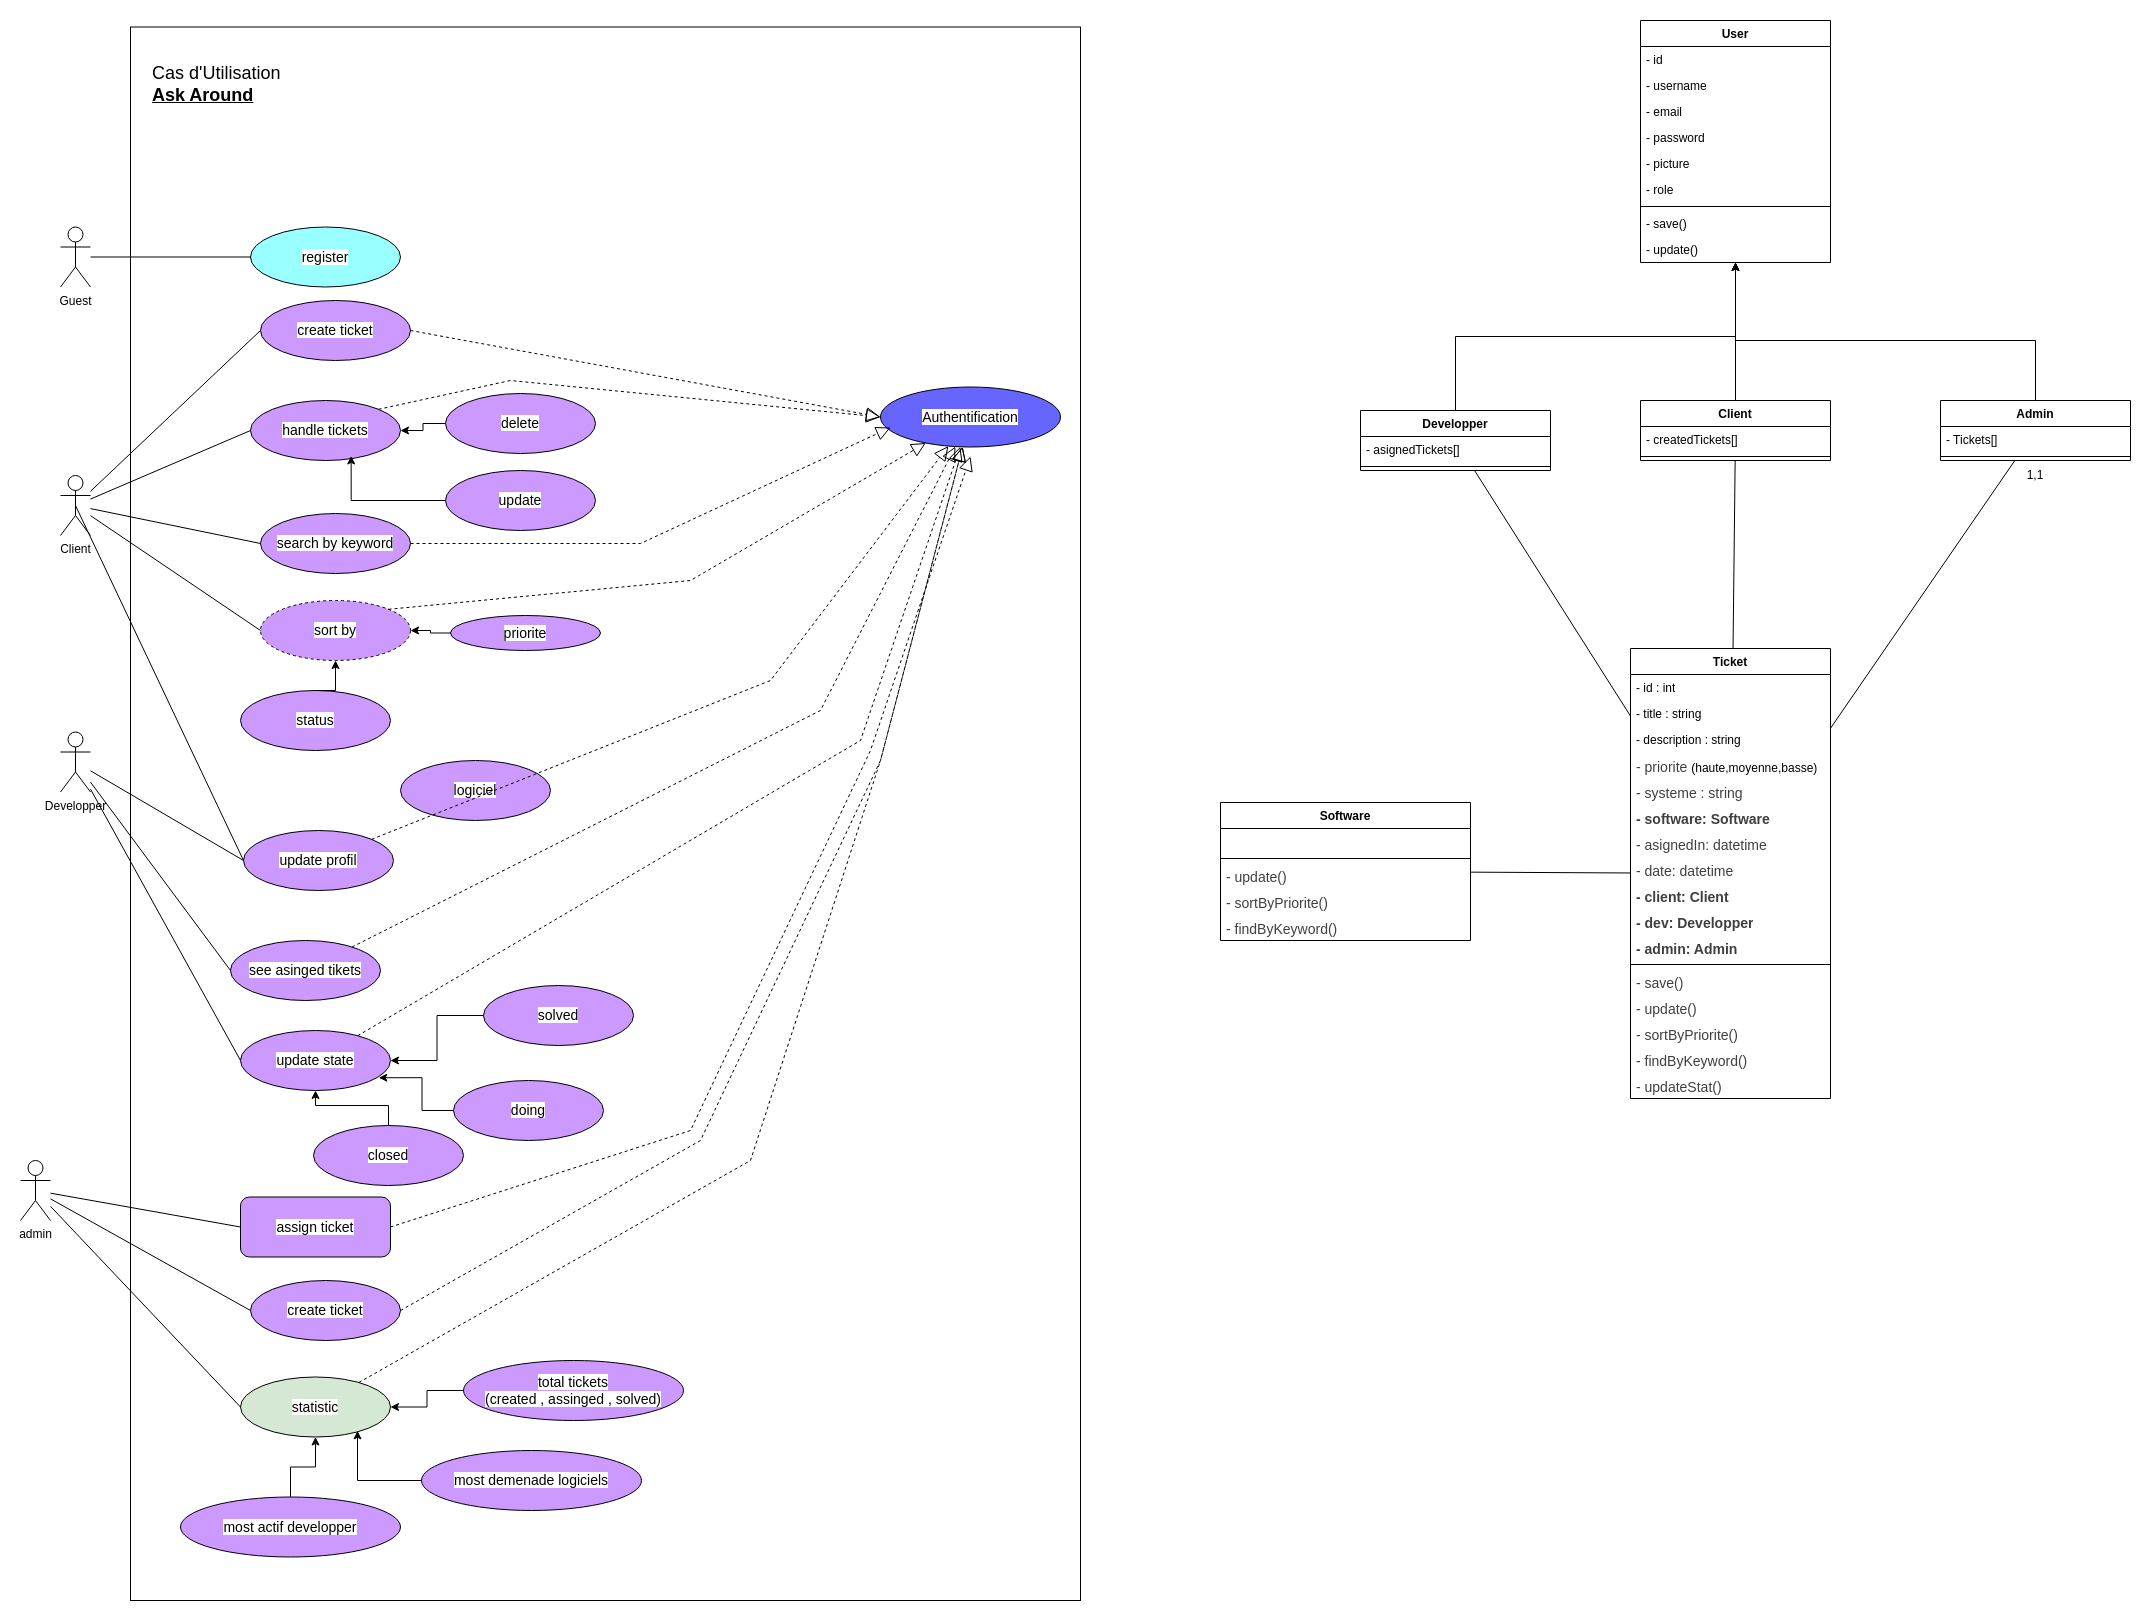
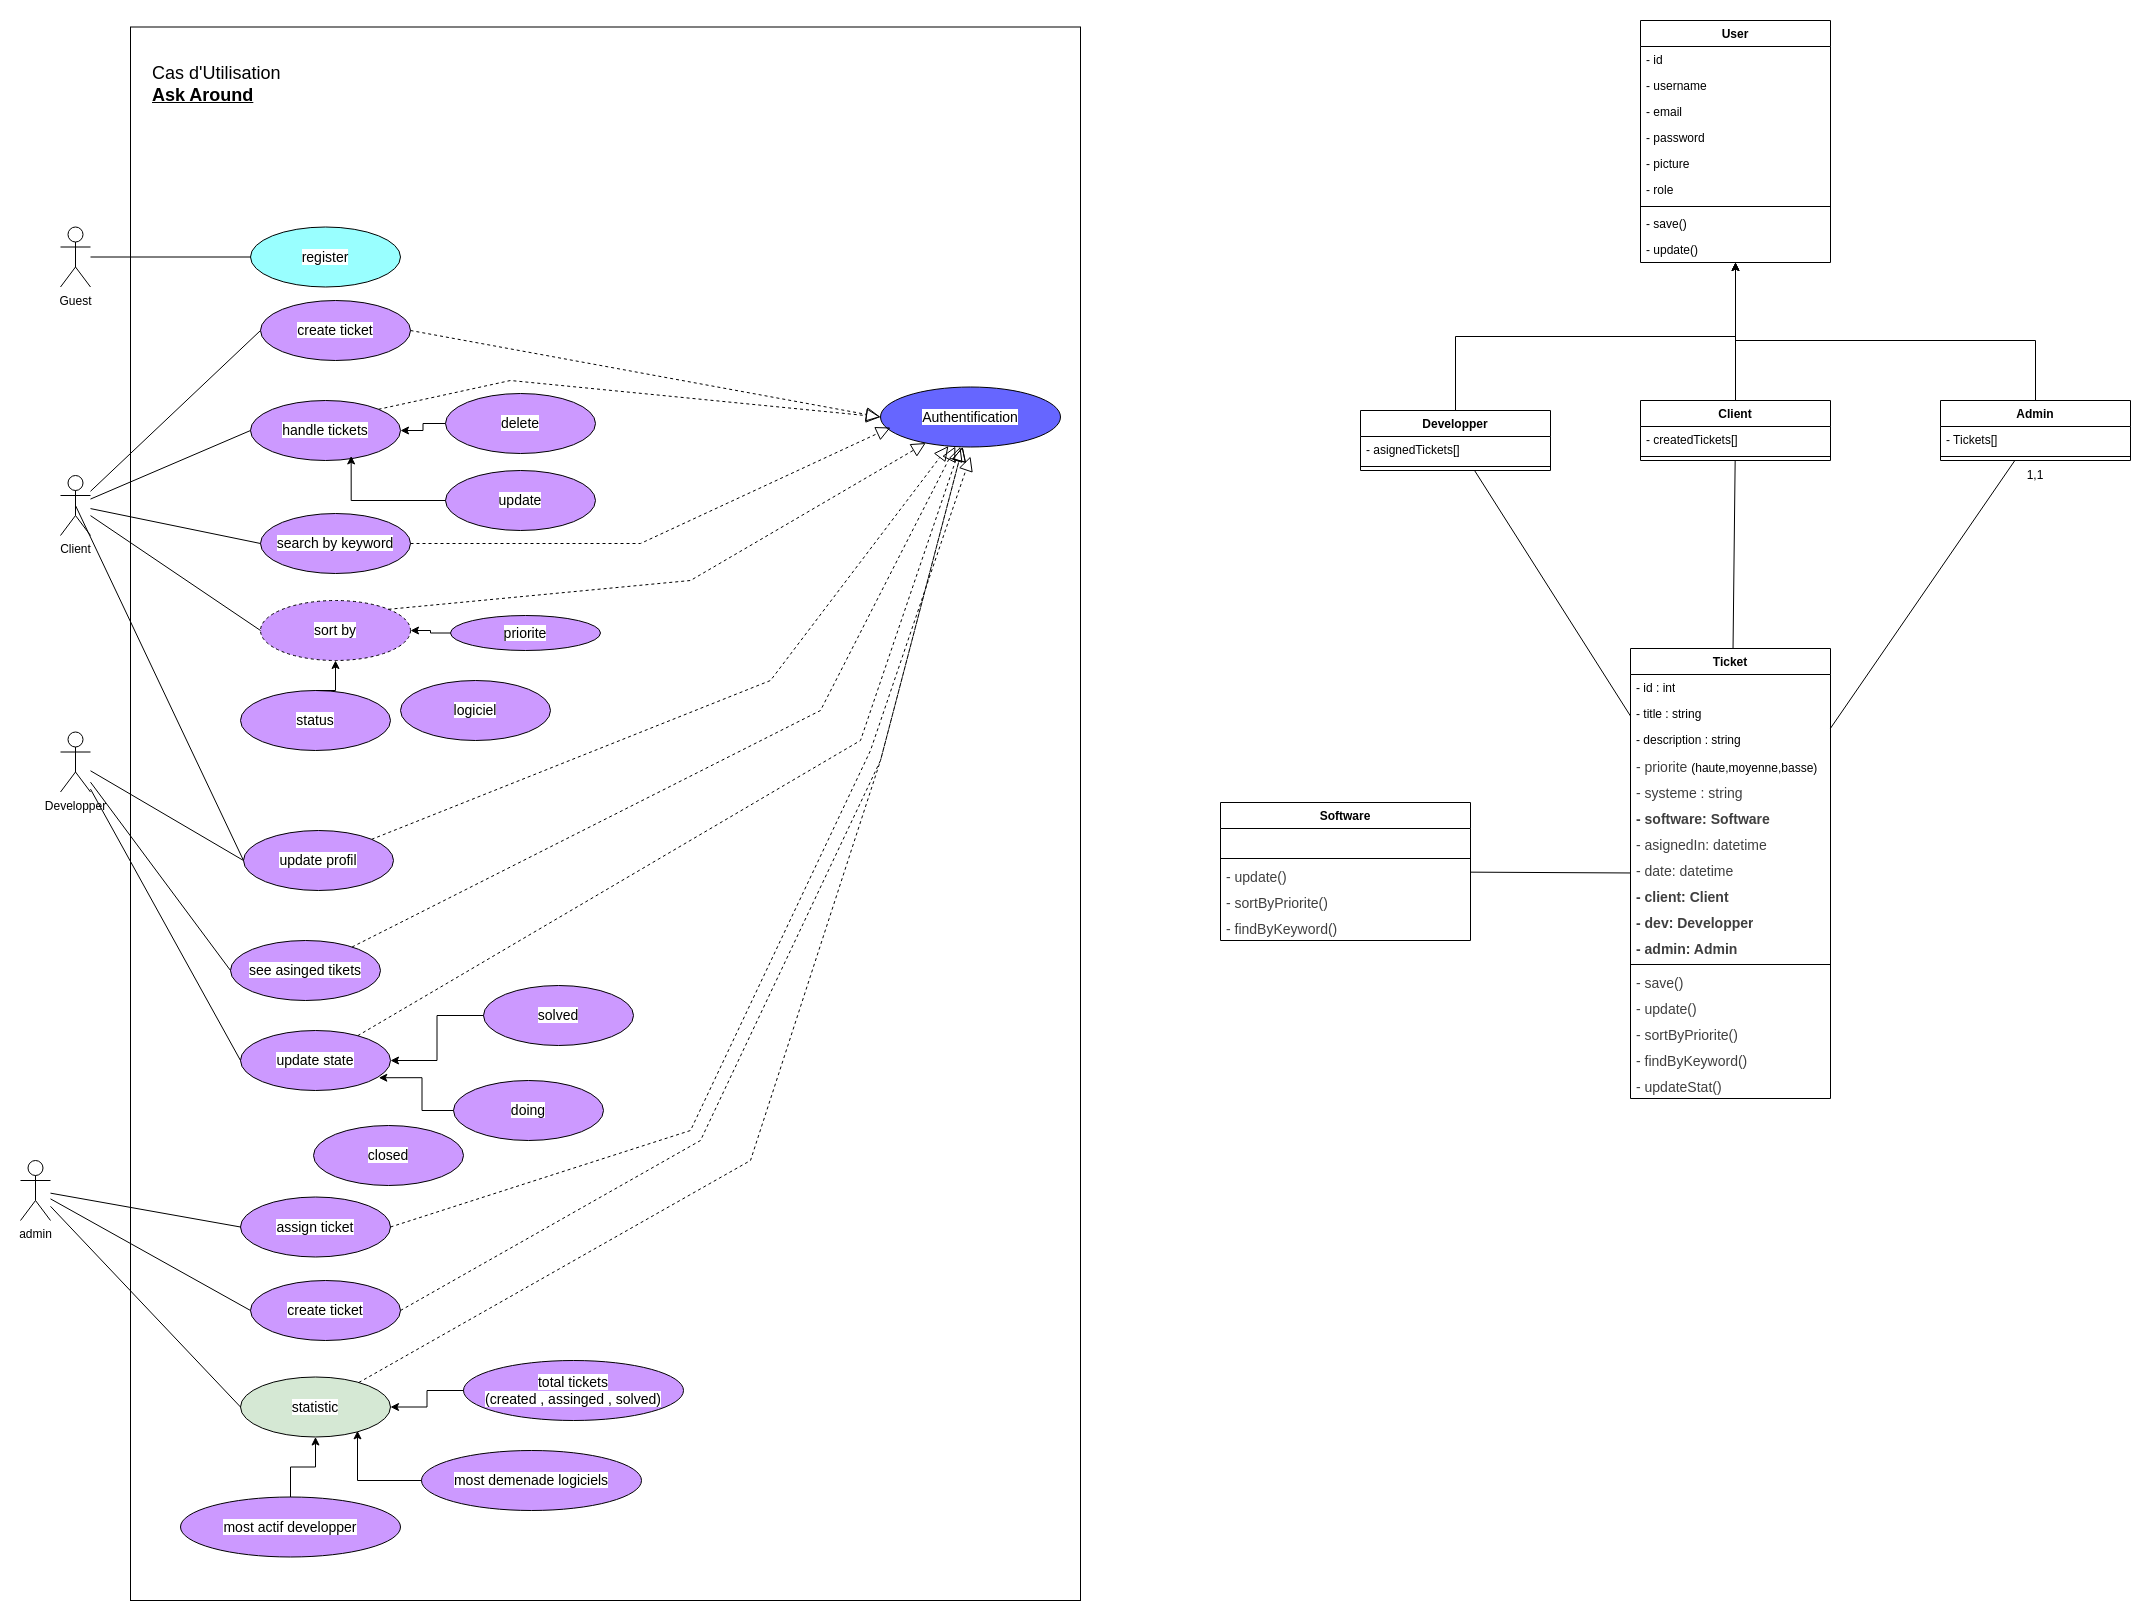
(476, 791) -> (476, 711)
(359, 1106) -> none
(316, 1227) -> (316, 1227)
